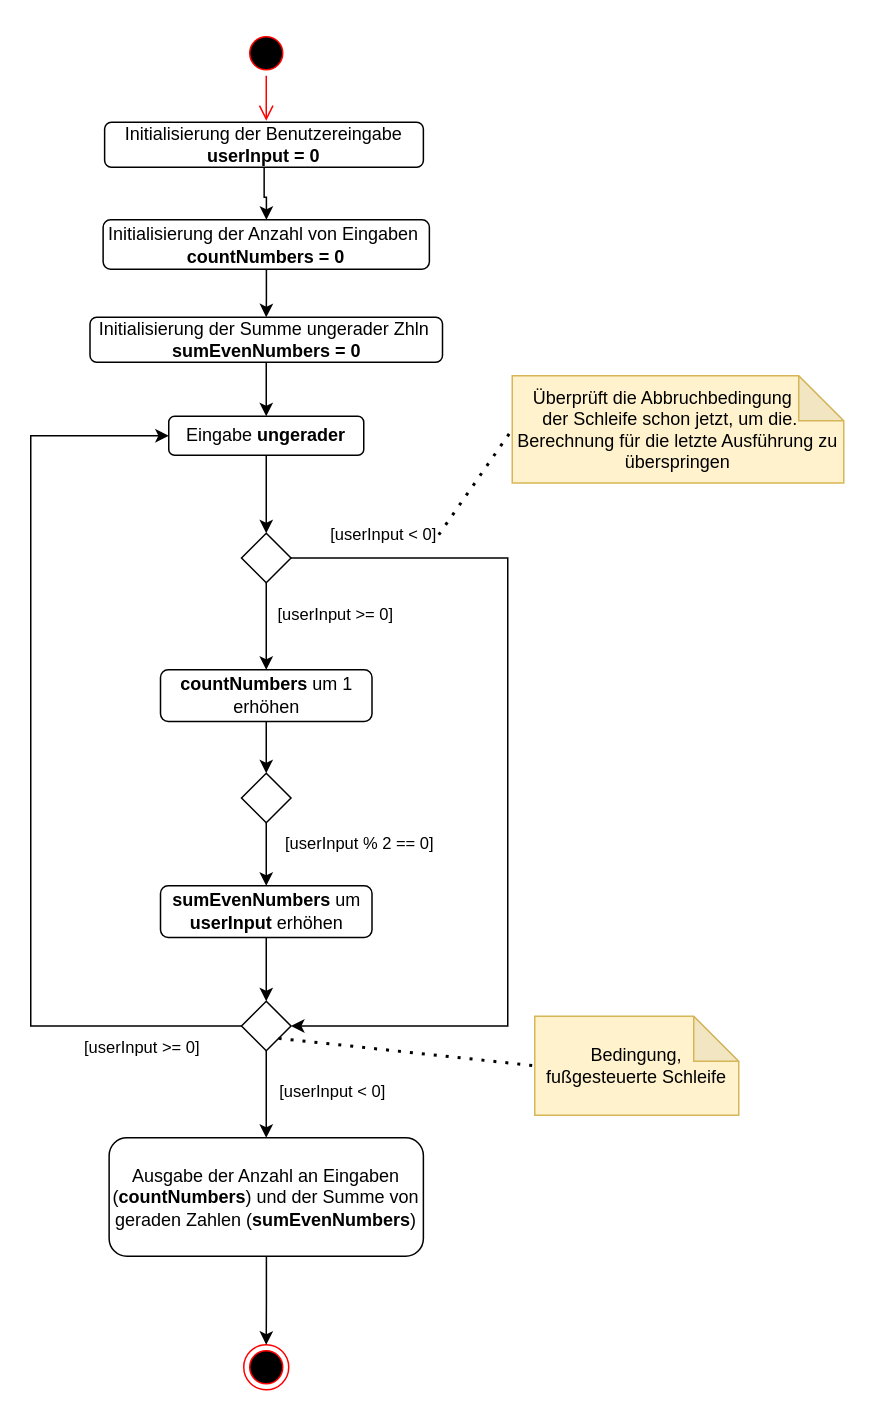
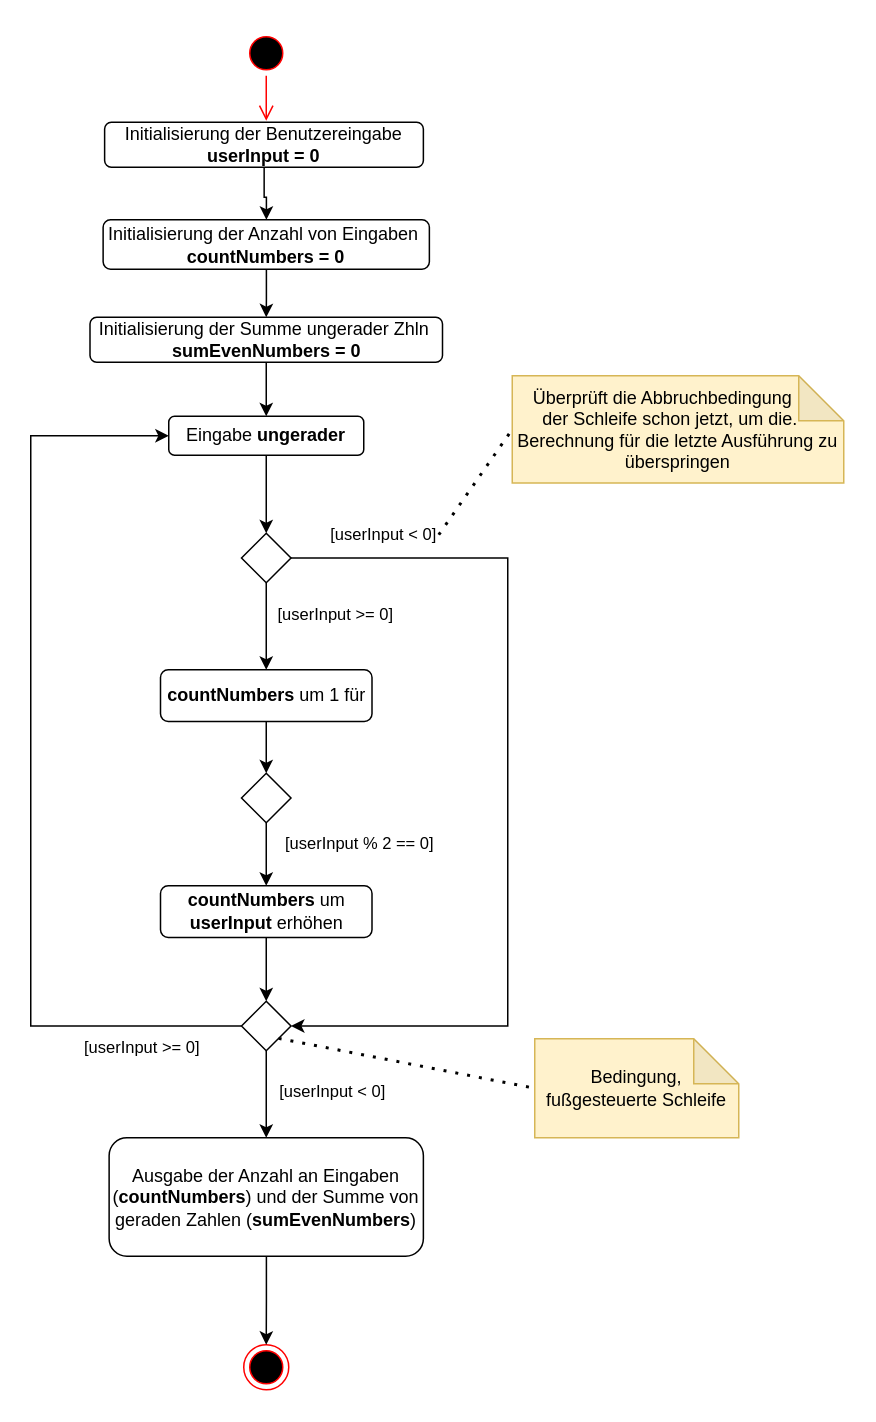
(267, 695) -> (267, 695)
(267, 911) -> (267, 911)
(637, 1066) -> (637, 1088)
